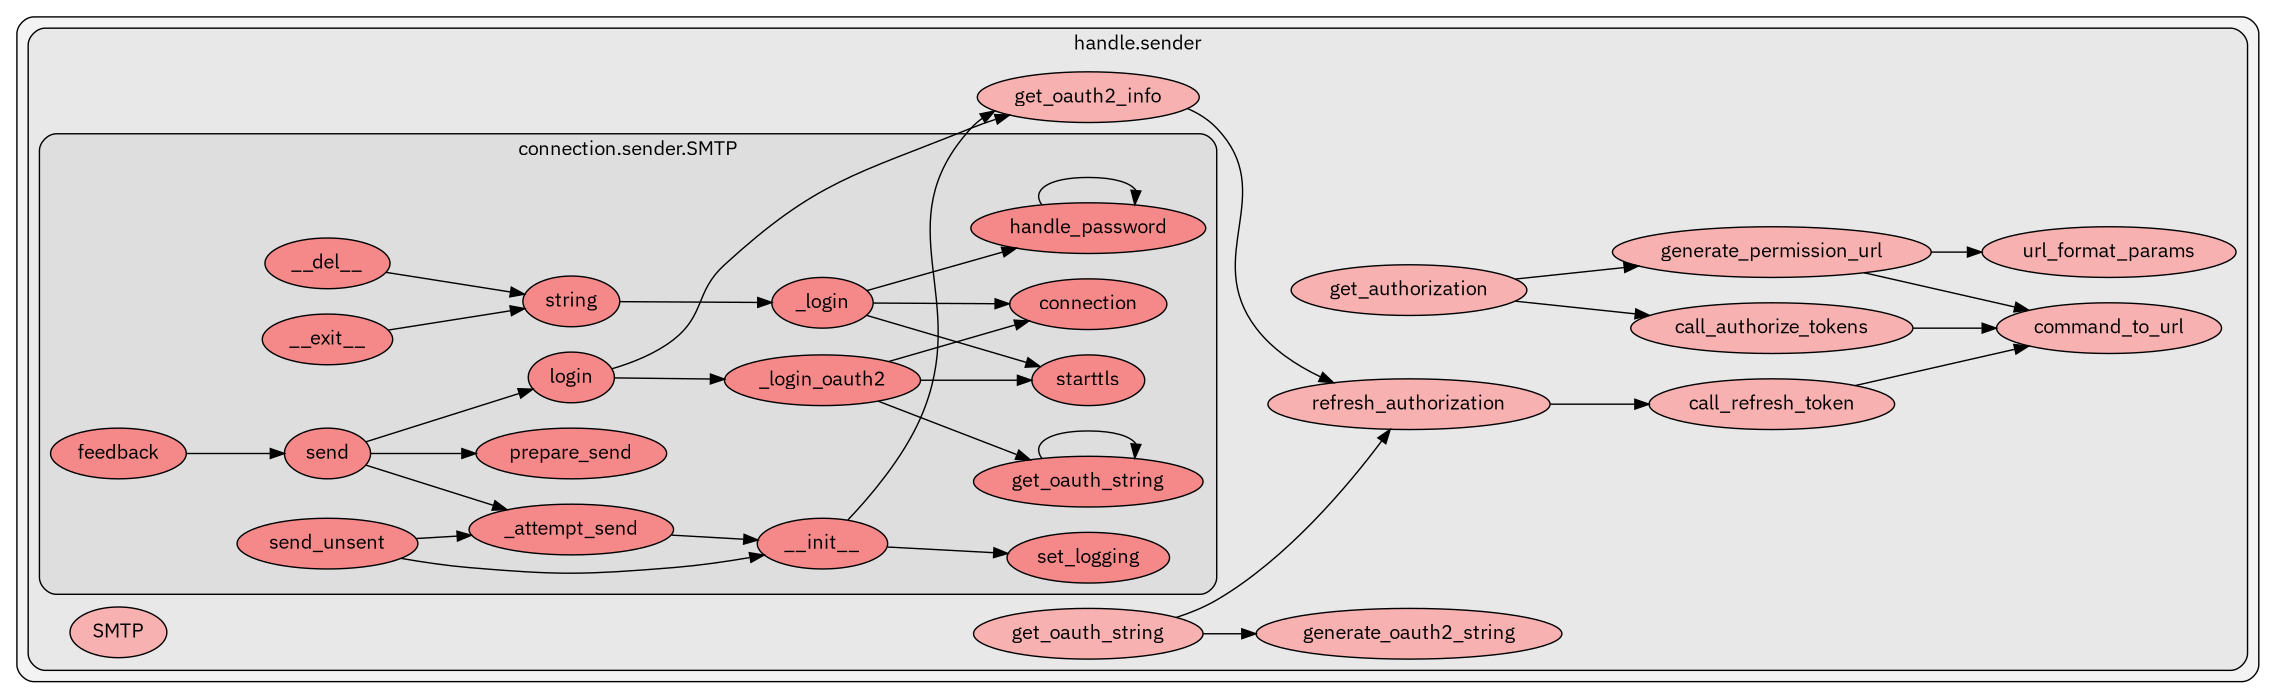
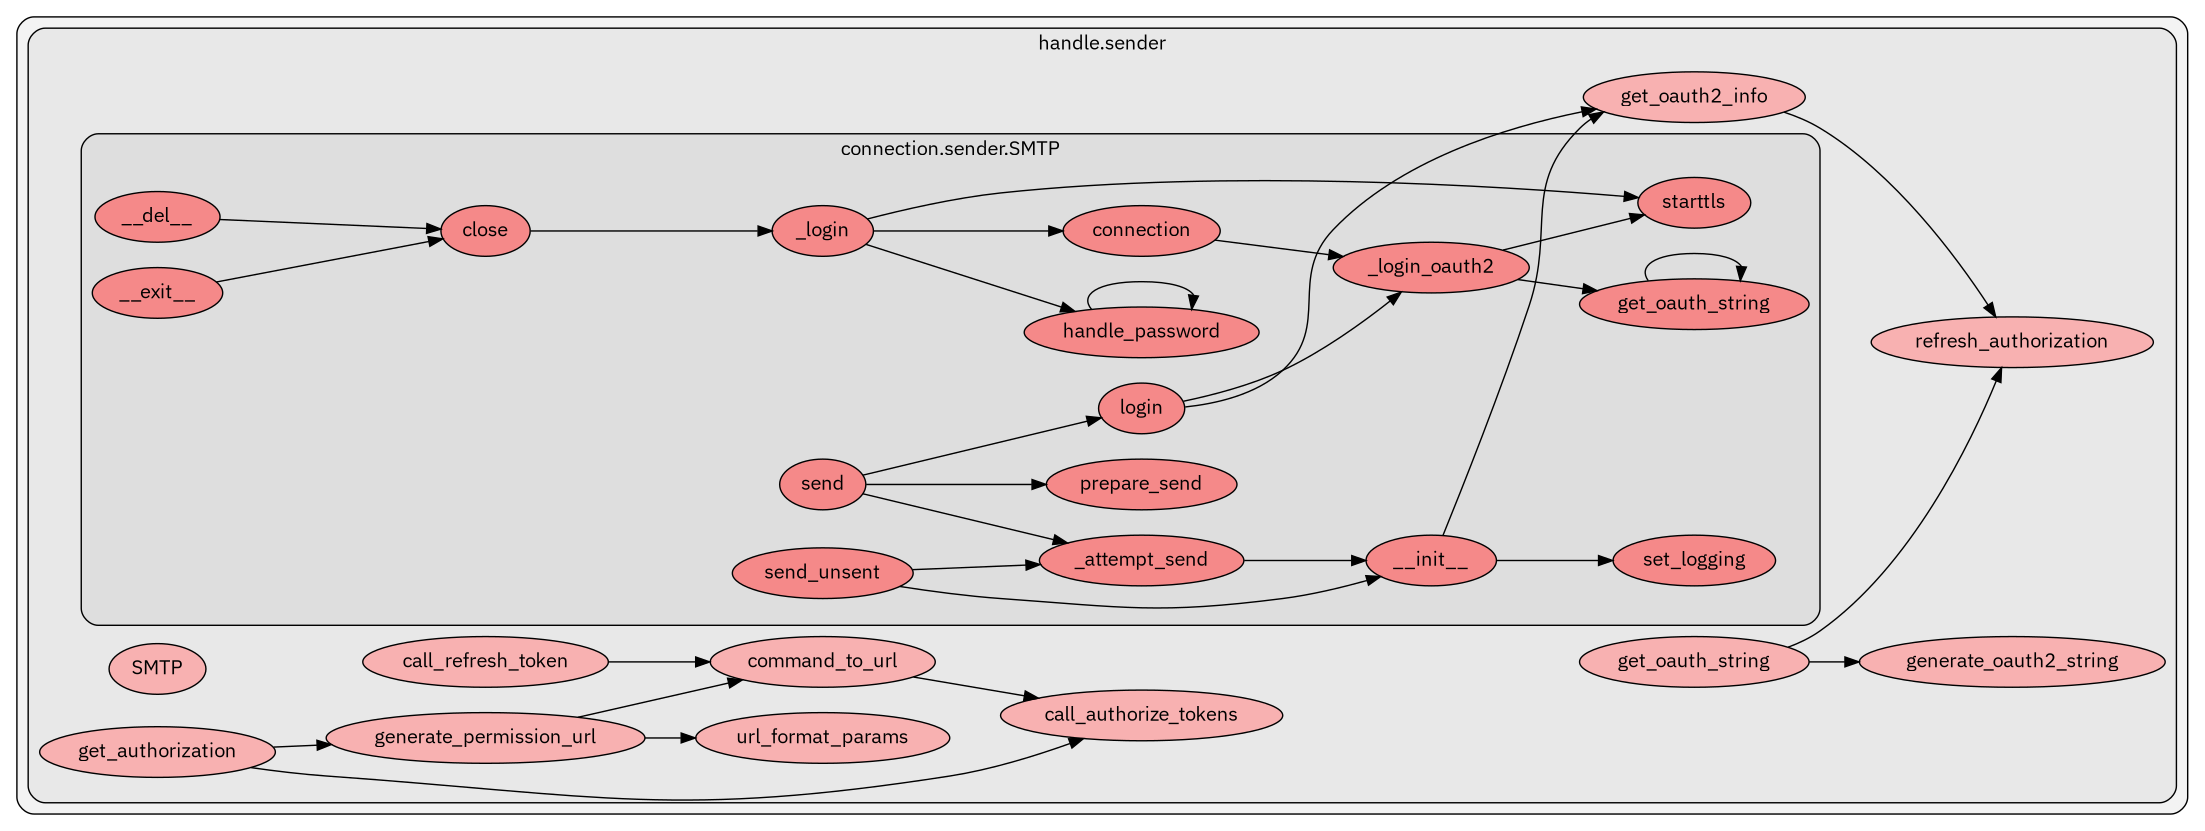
(571, 301) -> (486, 231)
(1947, 328) -> (969, 686)
(974, 337) -> (1272, 247)
(1592, 404) -> none
(118, 453) -> none
